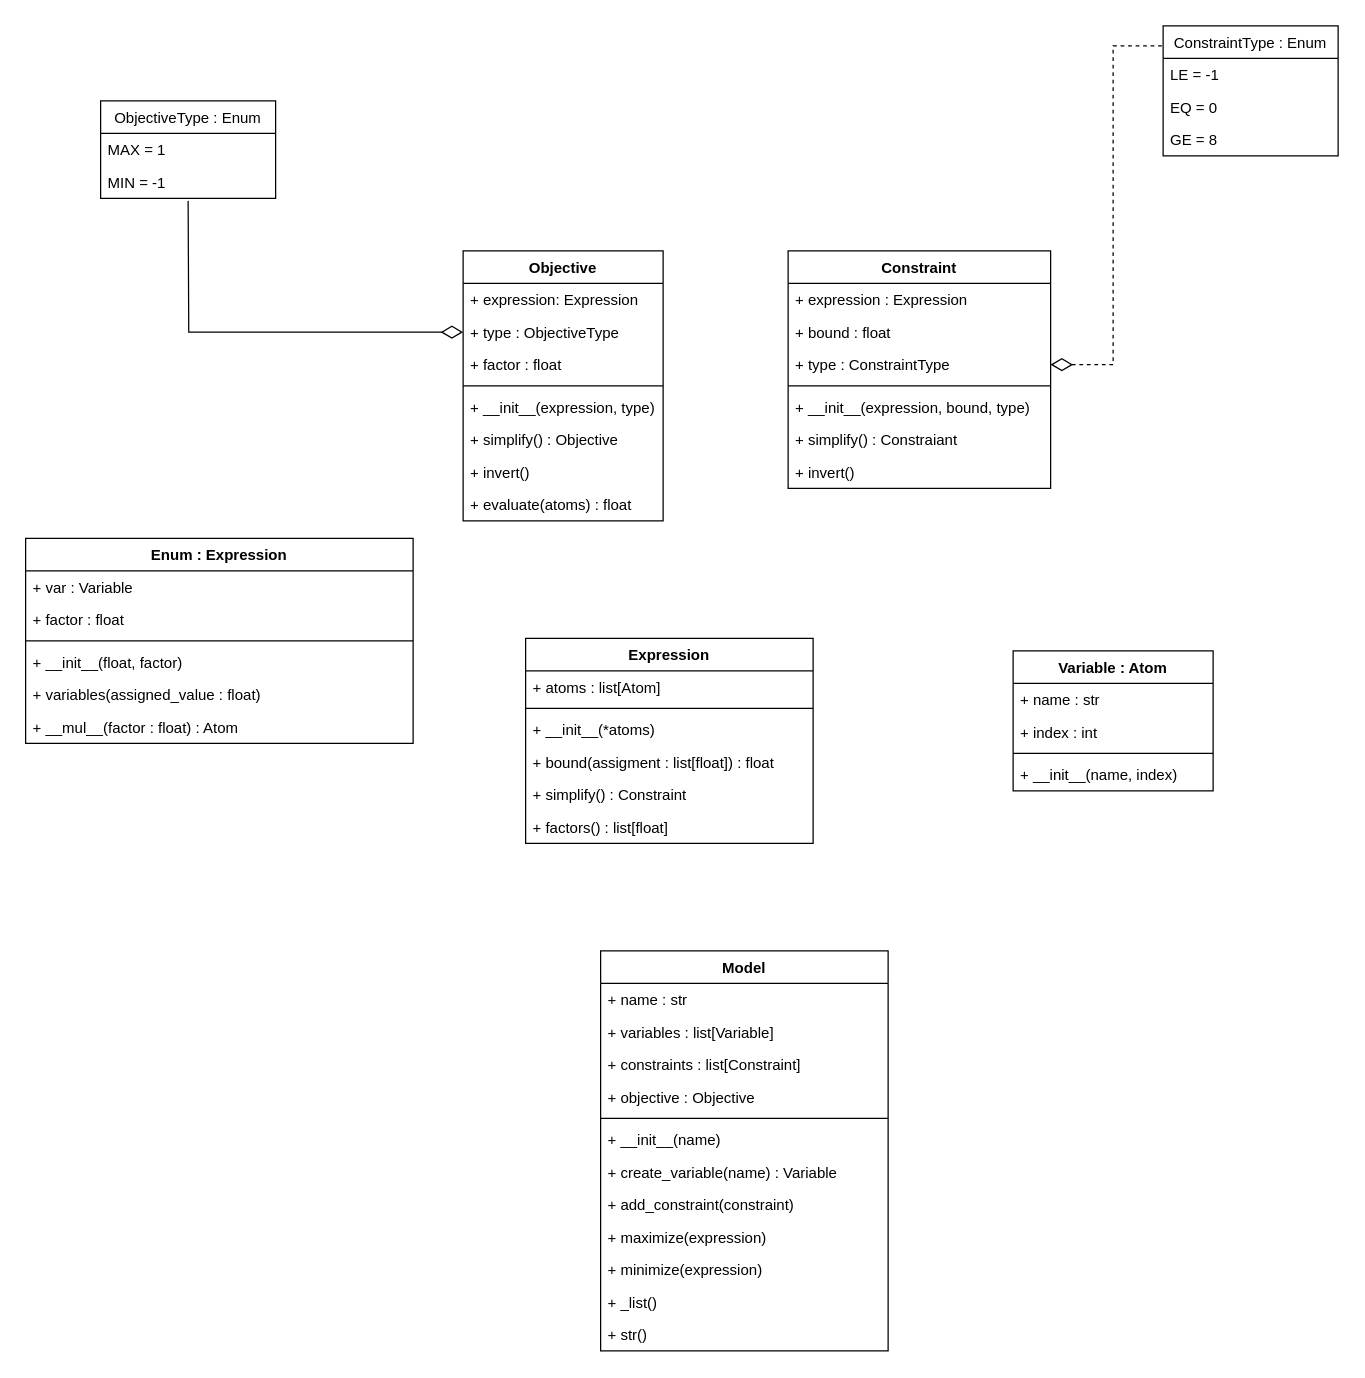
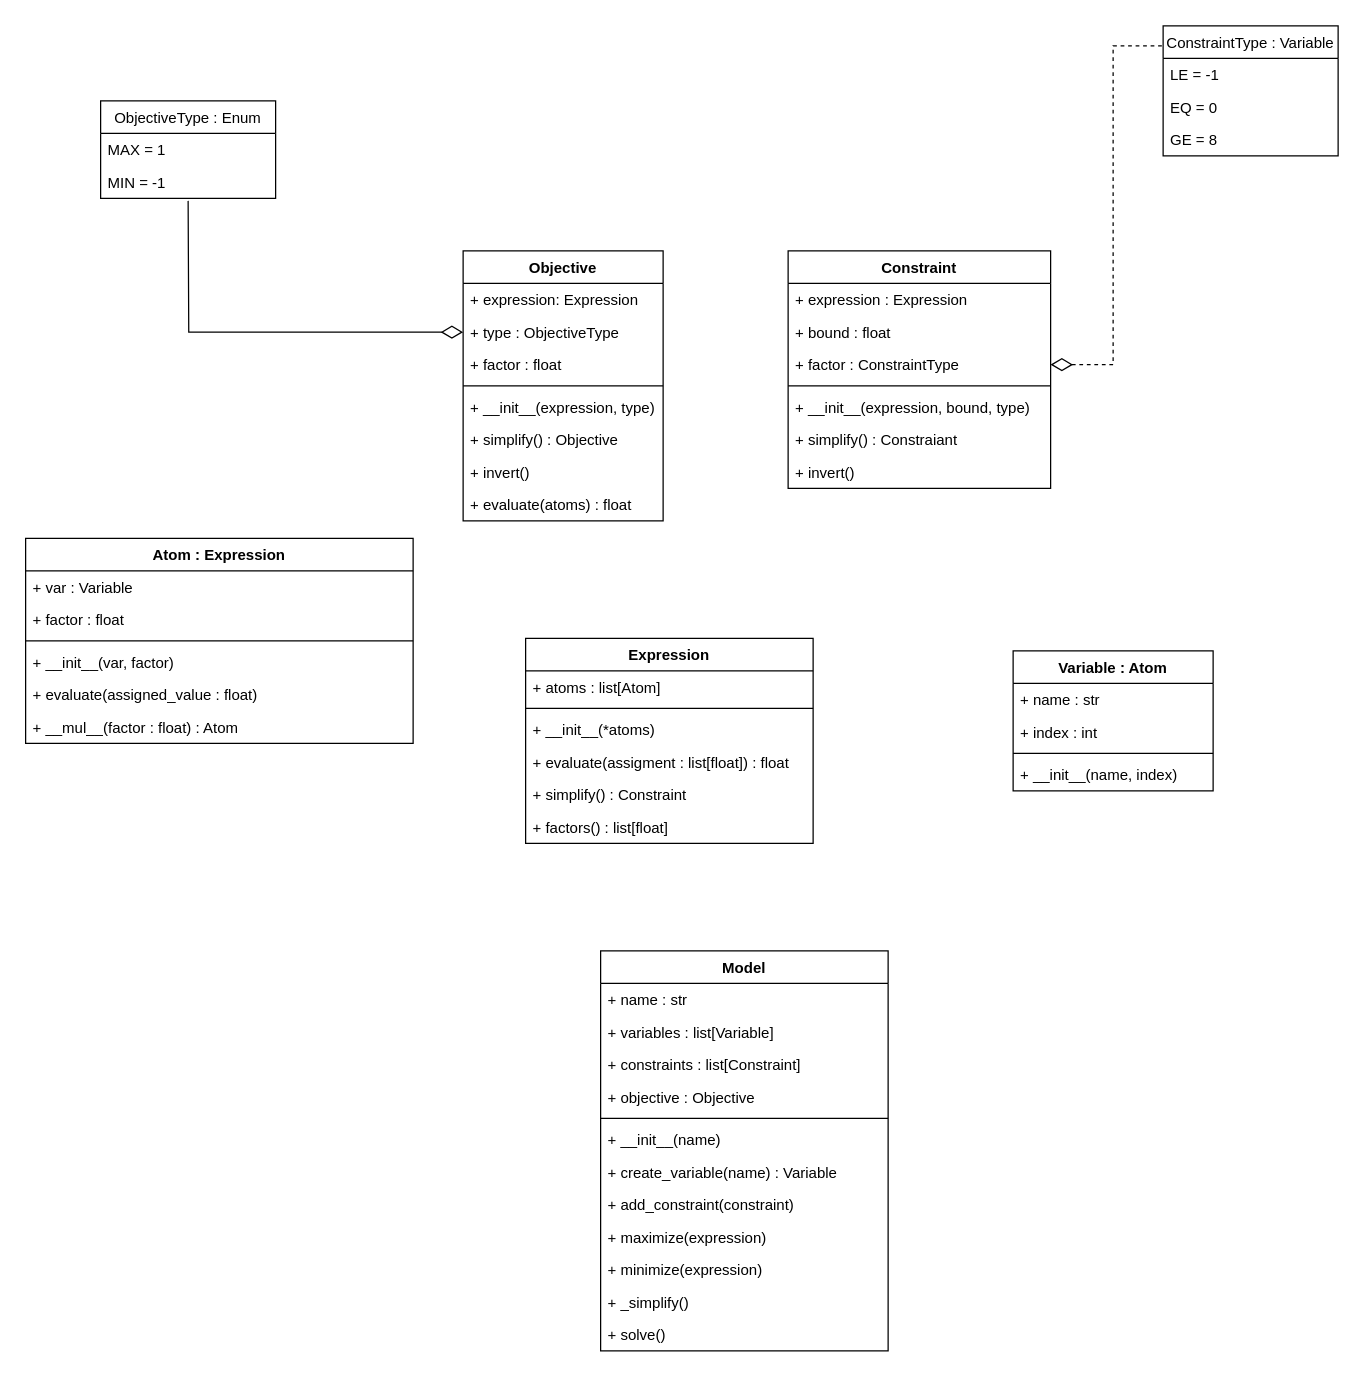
(1250, 43) -> (1250, 43)
(882, 365) -> (890, 365)
(219, 555) -> (219, 555)
(126, 663) -> (119, 663)
(162, 695) -> (160, 695)
(677, 763) -> (688, 763)
(639, 1303) -> (654, 1303)
(635, 1335) -> (641, 1335)
